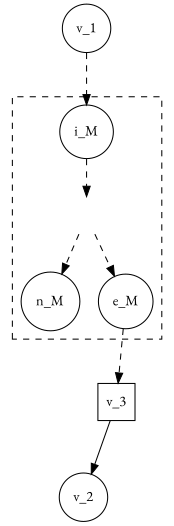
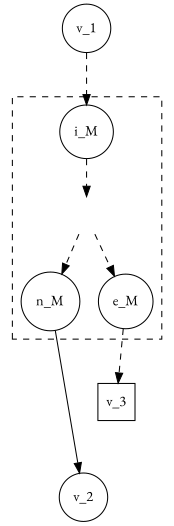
(102, 442) -> (67, 397)
